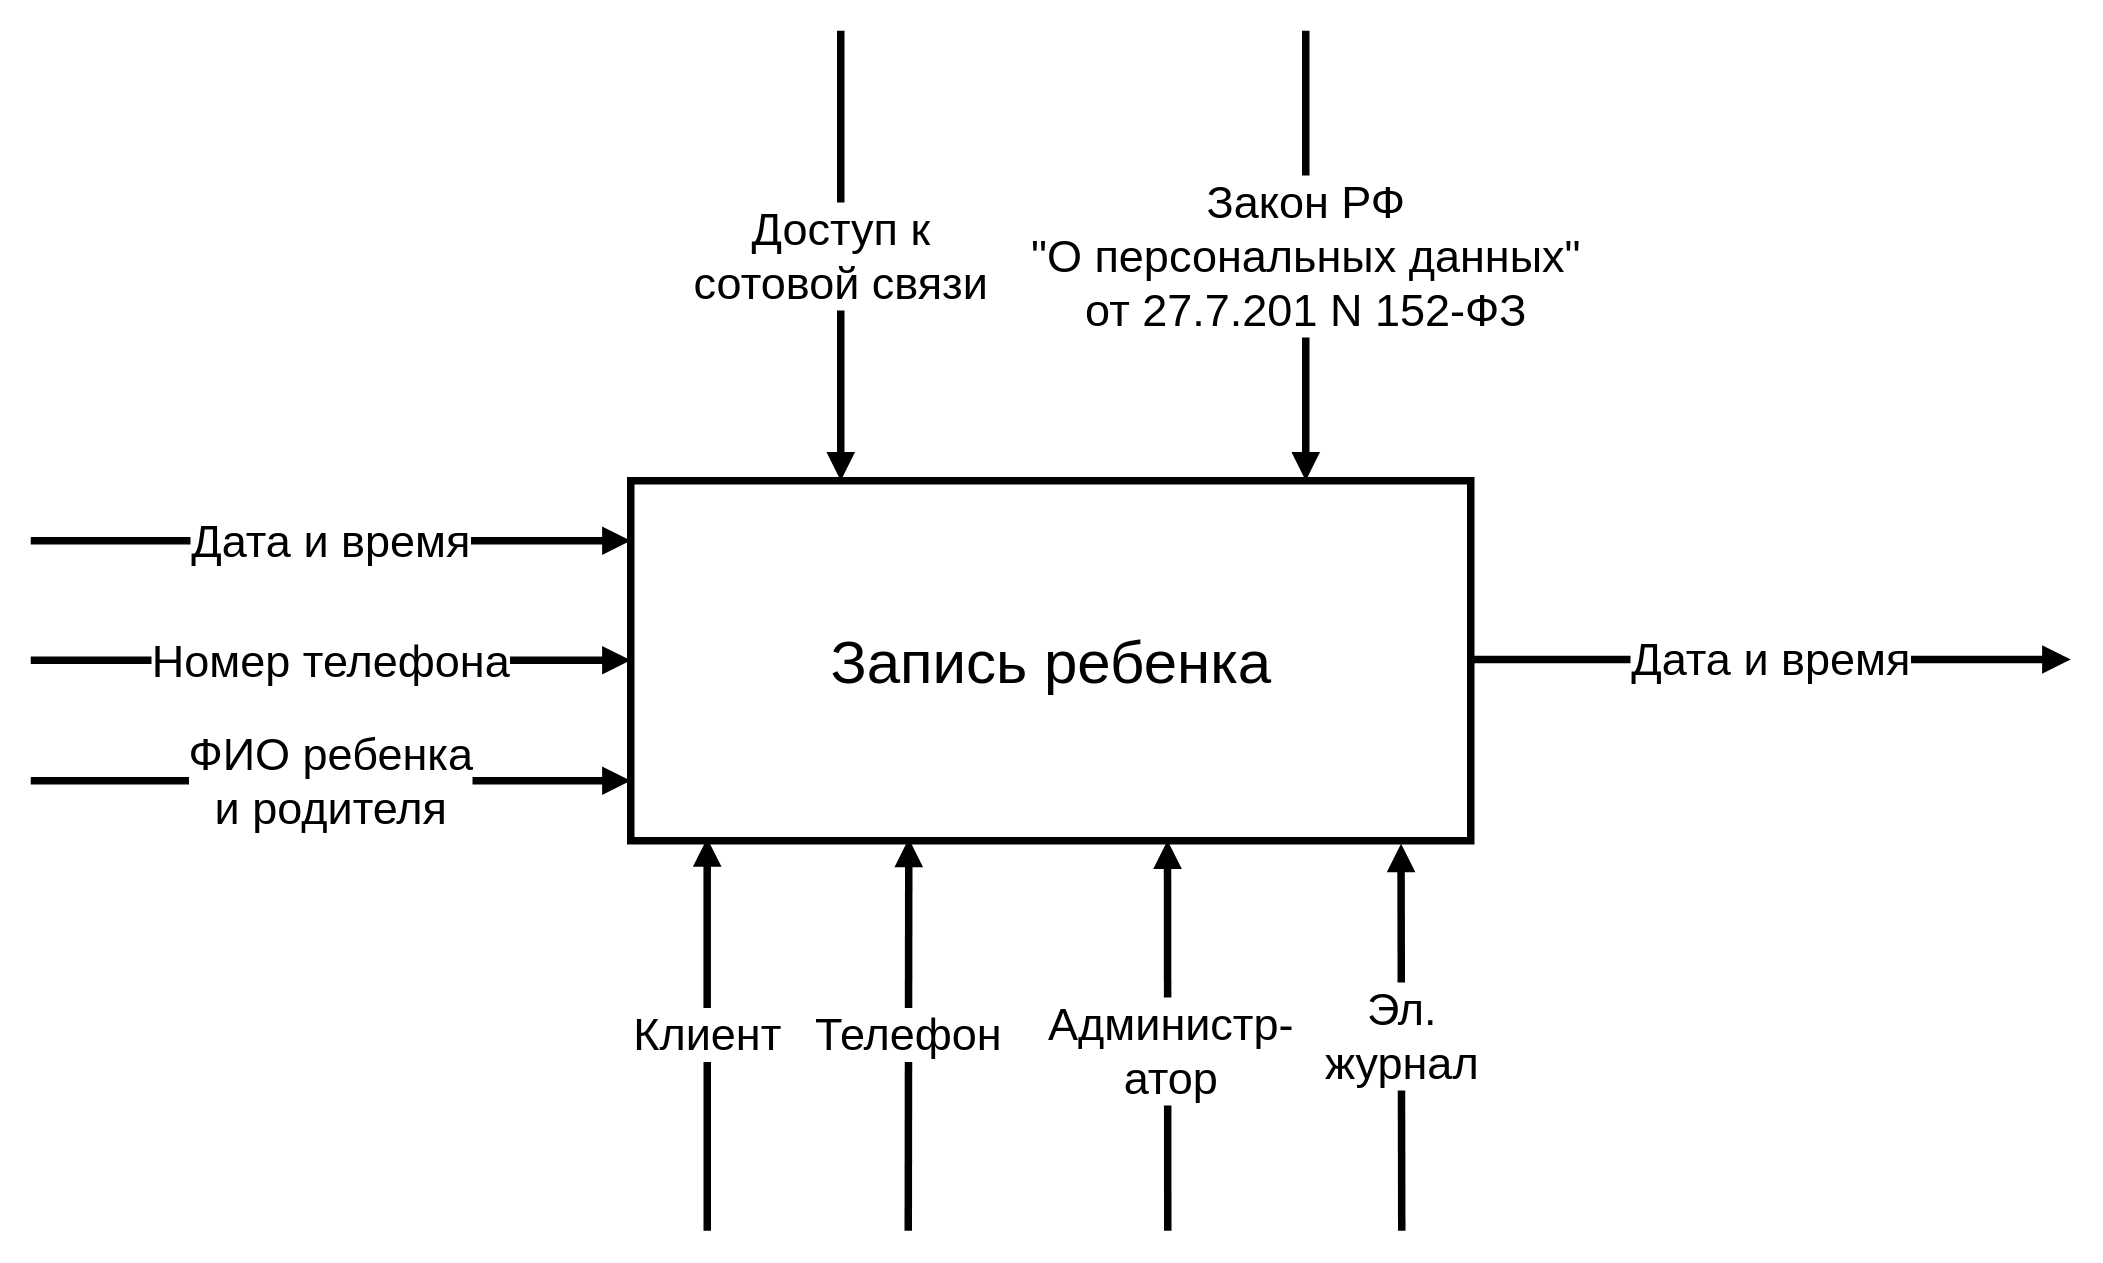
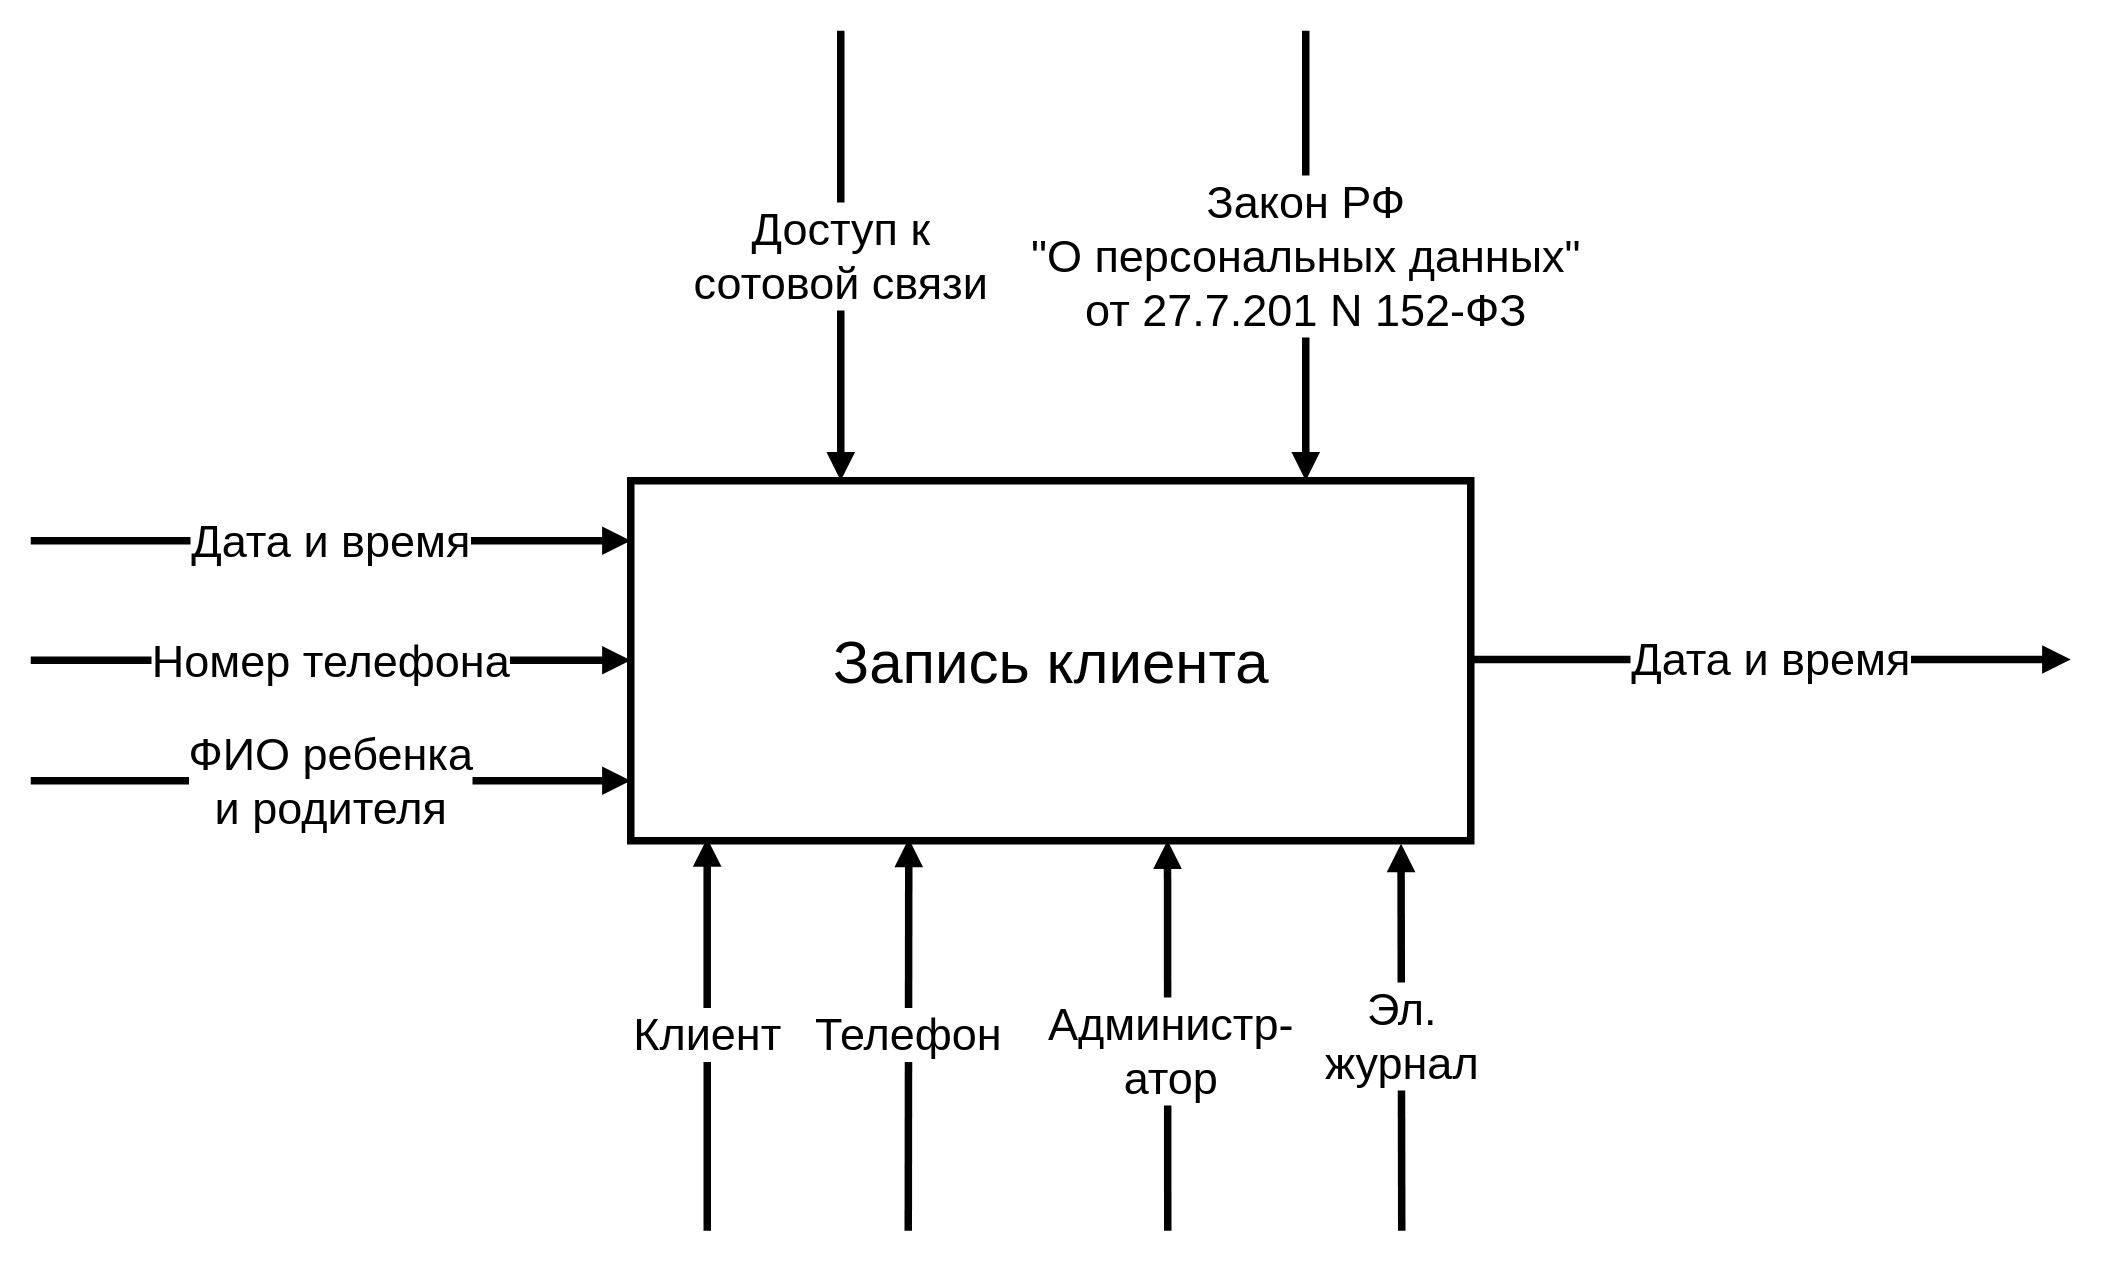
(1052, 661) -> (1052, 661)
